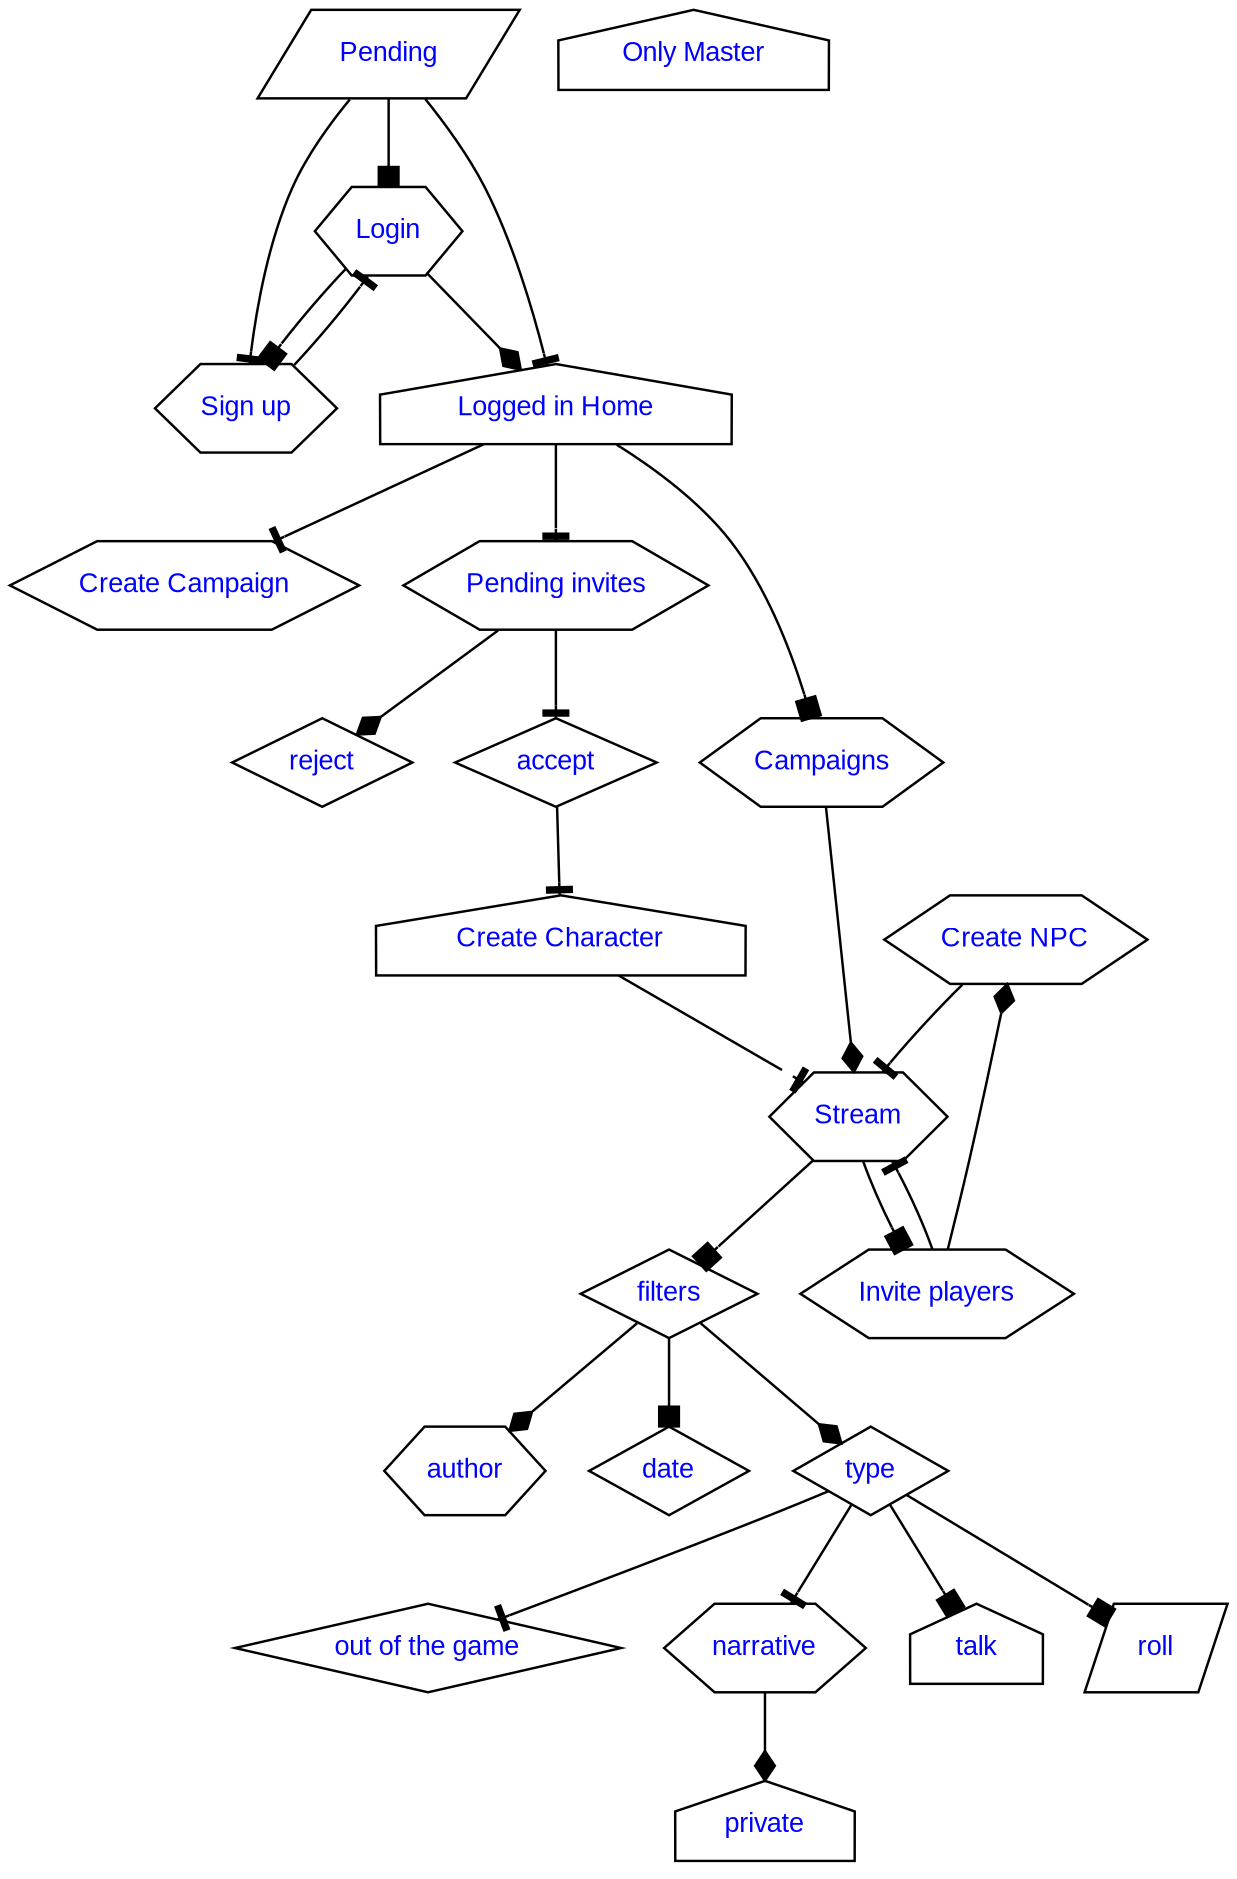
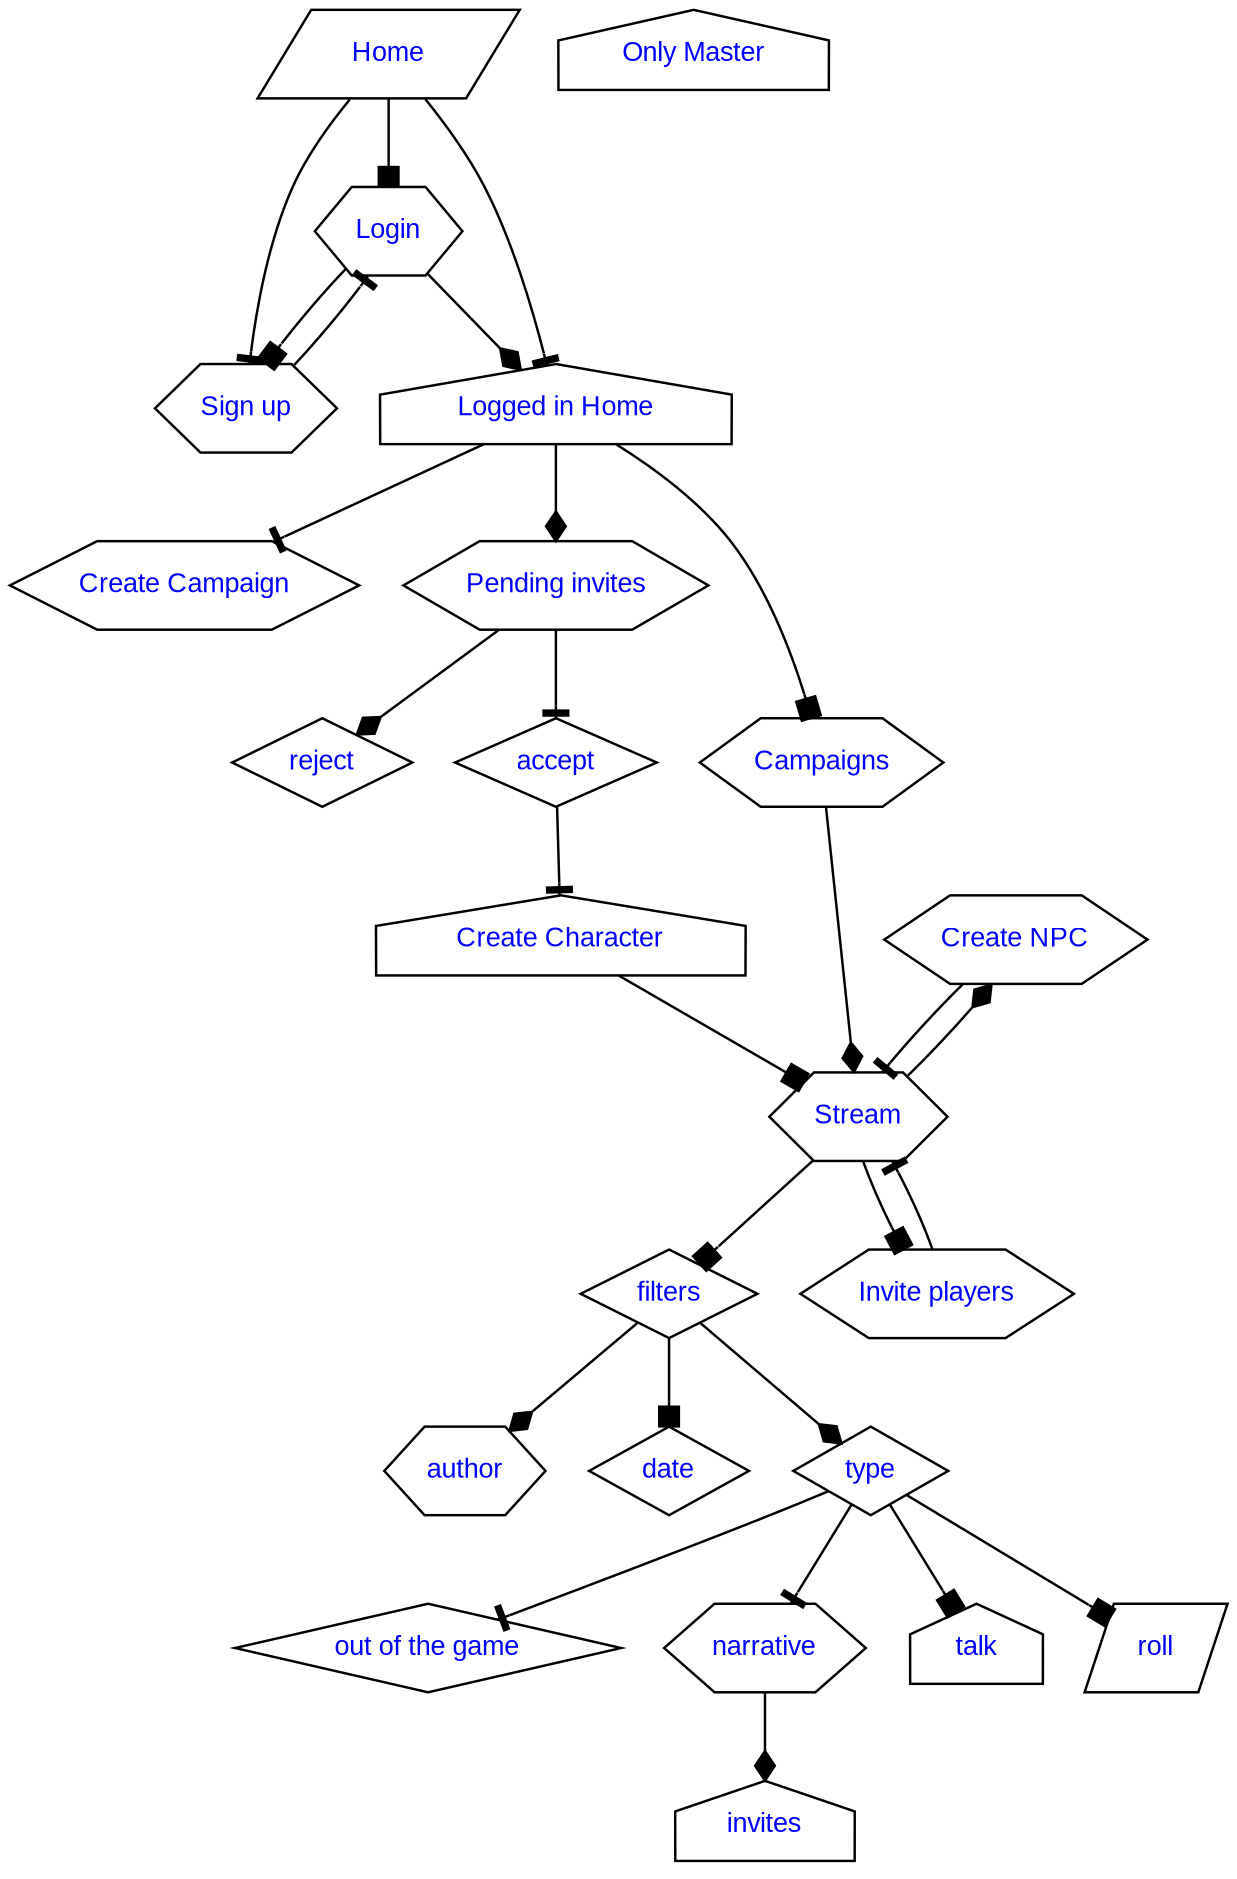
(389, 54) -> (389, 54)
(556, 486) -> (556, 486)
(700, 1023) -> (700, 1023)
(976, 1132) -> (941, 1042)
(765, 1825) -> (765, 1825)
